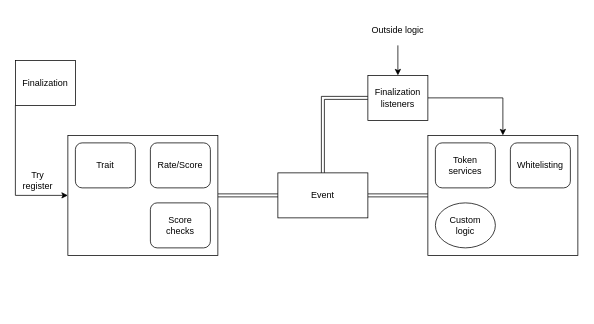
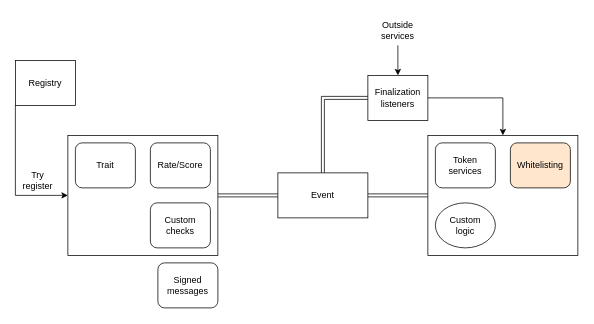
(398, 30) -> (398, 30)
(45, 83) -> (45, 83)
(540, 165) -> (540, 165)
(180, 225) -> (180, 225)
none -> (188, 285)
